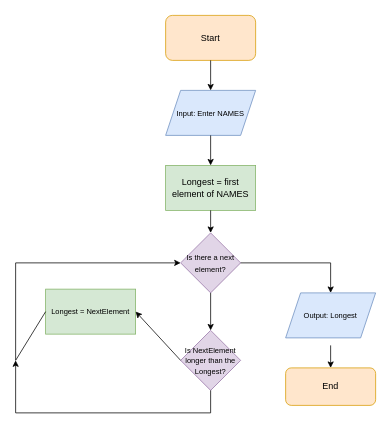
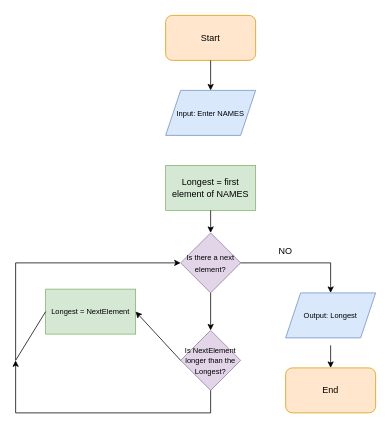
(210, 147) -> none
none -> (285, 252)
(330, 387) -> (330, 390)
